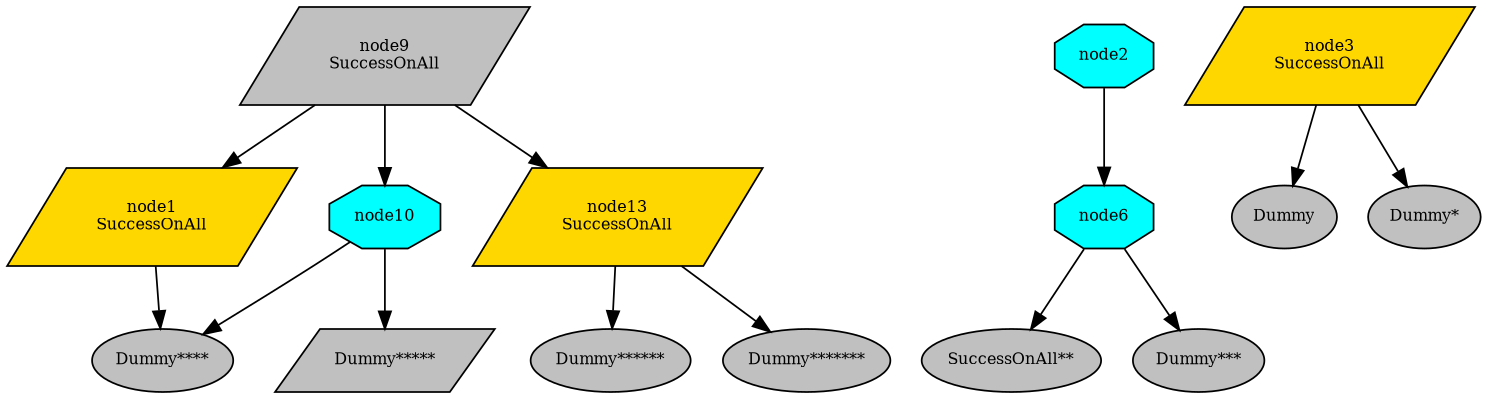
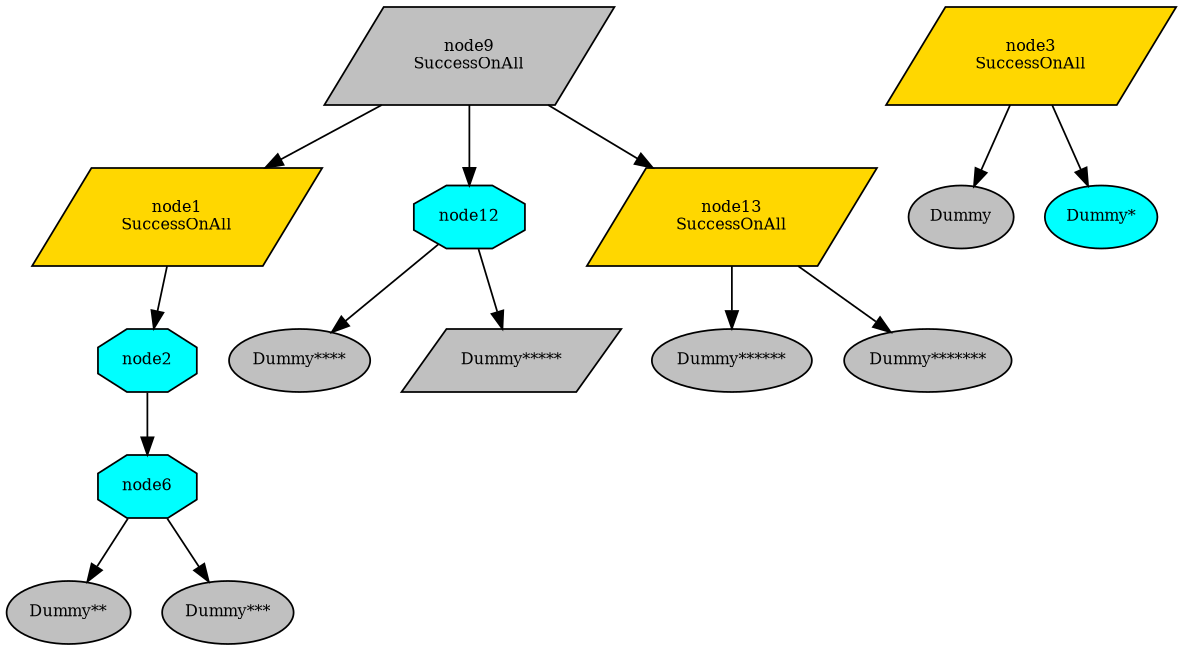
(385, 217) -> (469, 217)
(1424, 217) -> (1101, 217)
(157, 288) -> (162, 289)
(1011, 360) -> (69, 612)
